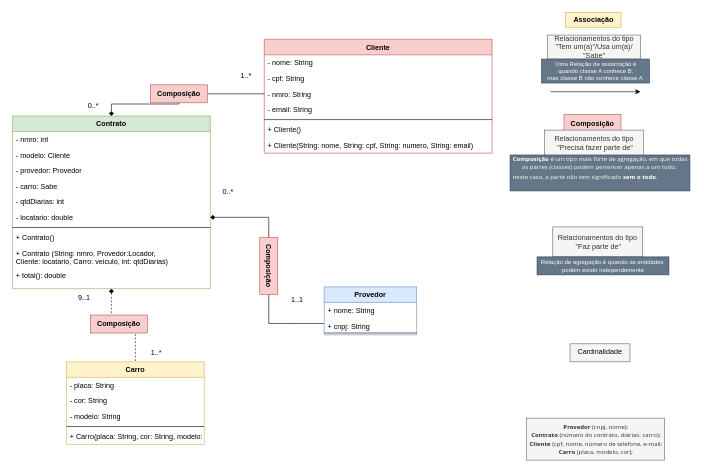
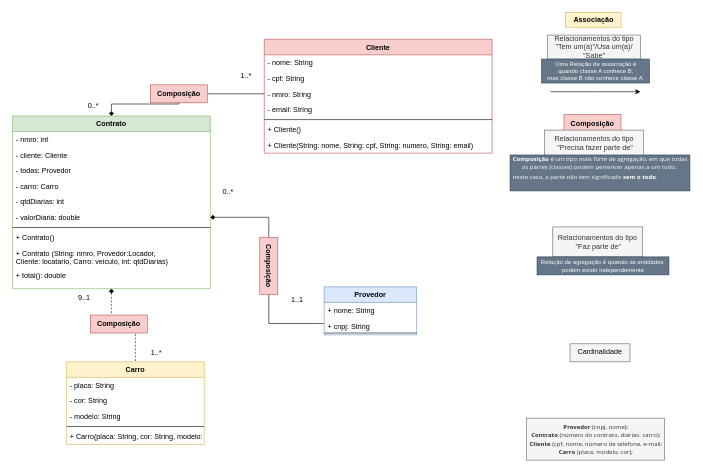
(44, 155) -> (45, 155)
(53, 171) -> (47, 171)
(39, 187) -> (41, 187)
(48, 218) -> (51, 218)
